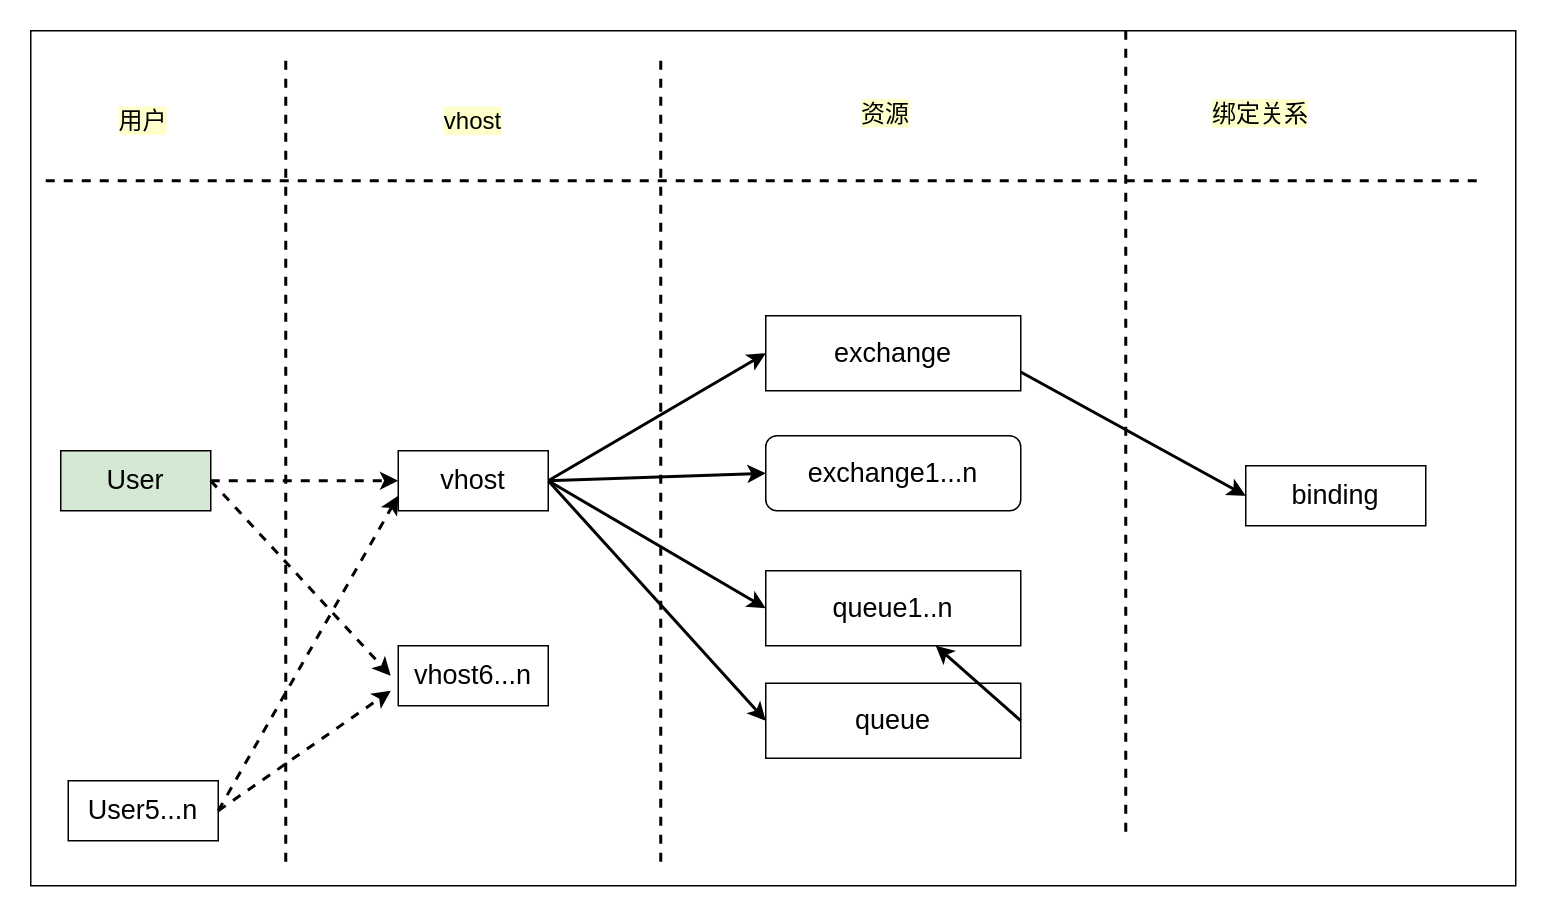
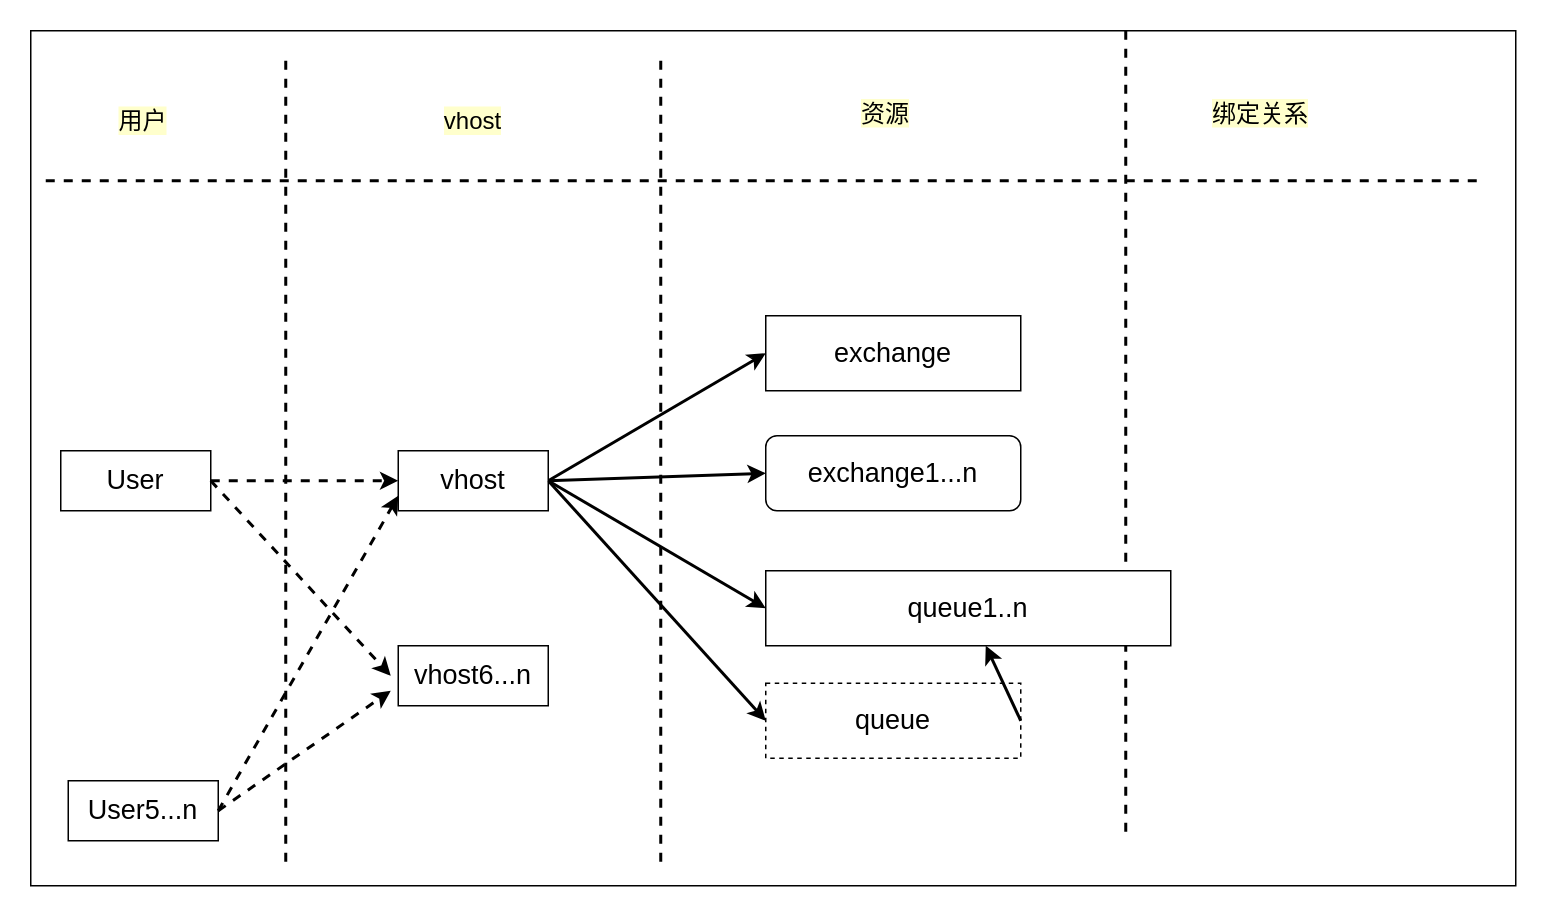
(1128, 431) -> none
(136, 481) -> (136, 481)
(1336, 496) -> none
(893, 608) -> (968, 608)
(893, 721) -> (893, 721)
